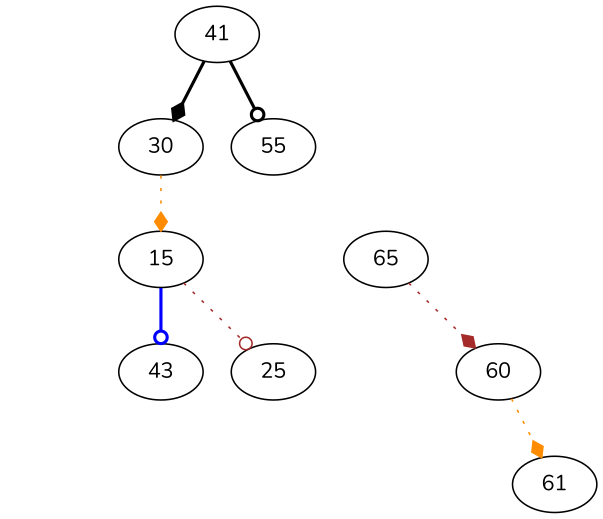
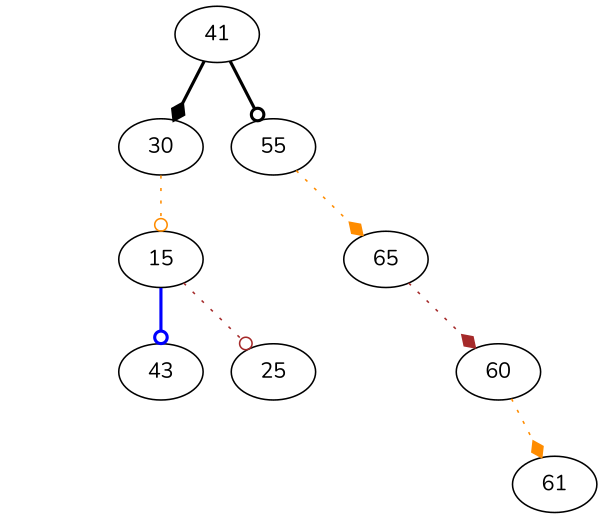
none -> (323, 196)
(161, 197) -> (161, 197)
